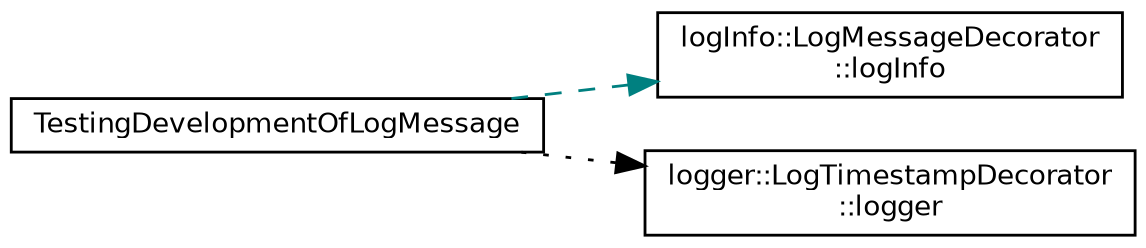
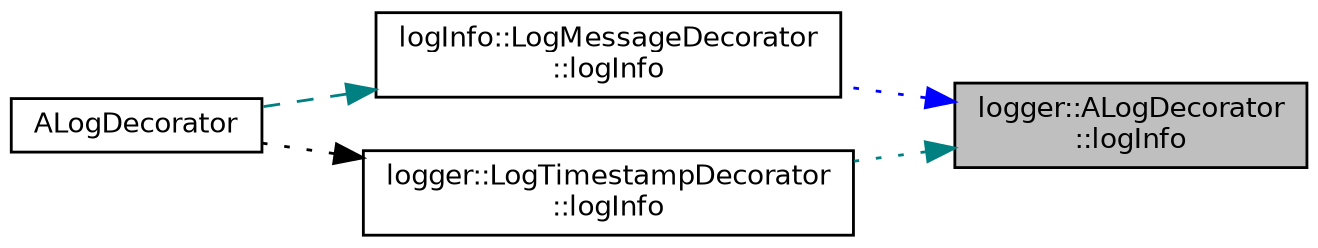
(277, 125) -> (137, 125)
none -> (1131, 125)
(890, 193) -> (608, 193)
